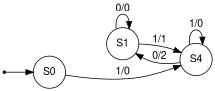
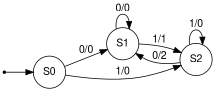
none -> (83, 59)
(196, 59) -> (196, 59)
